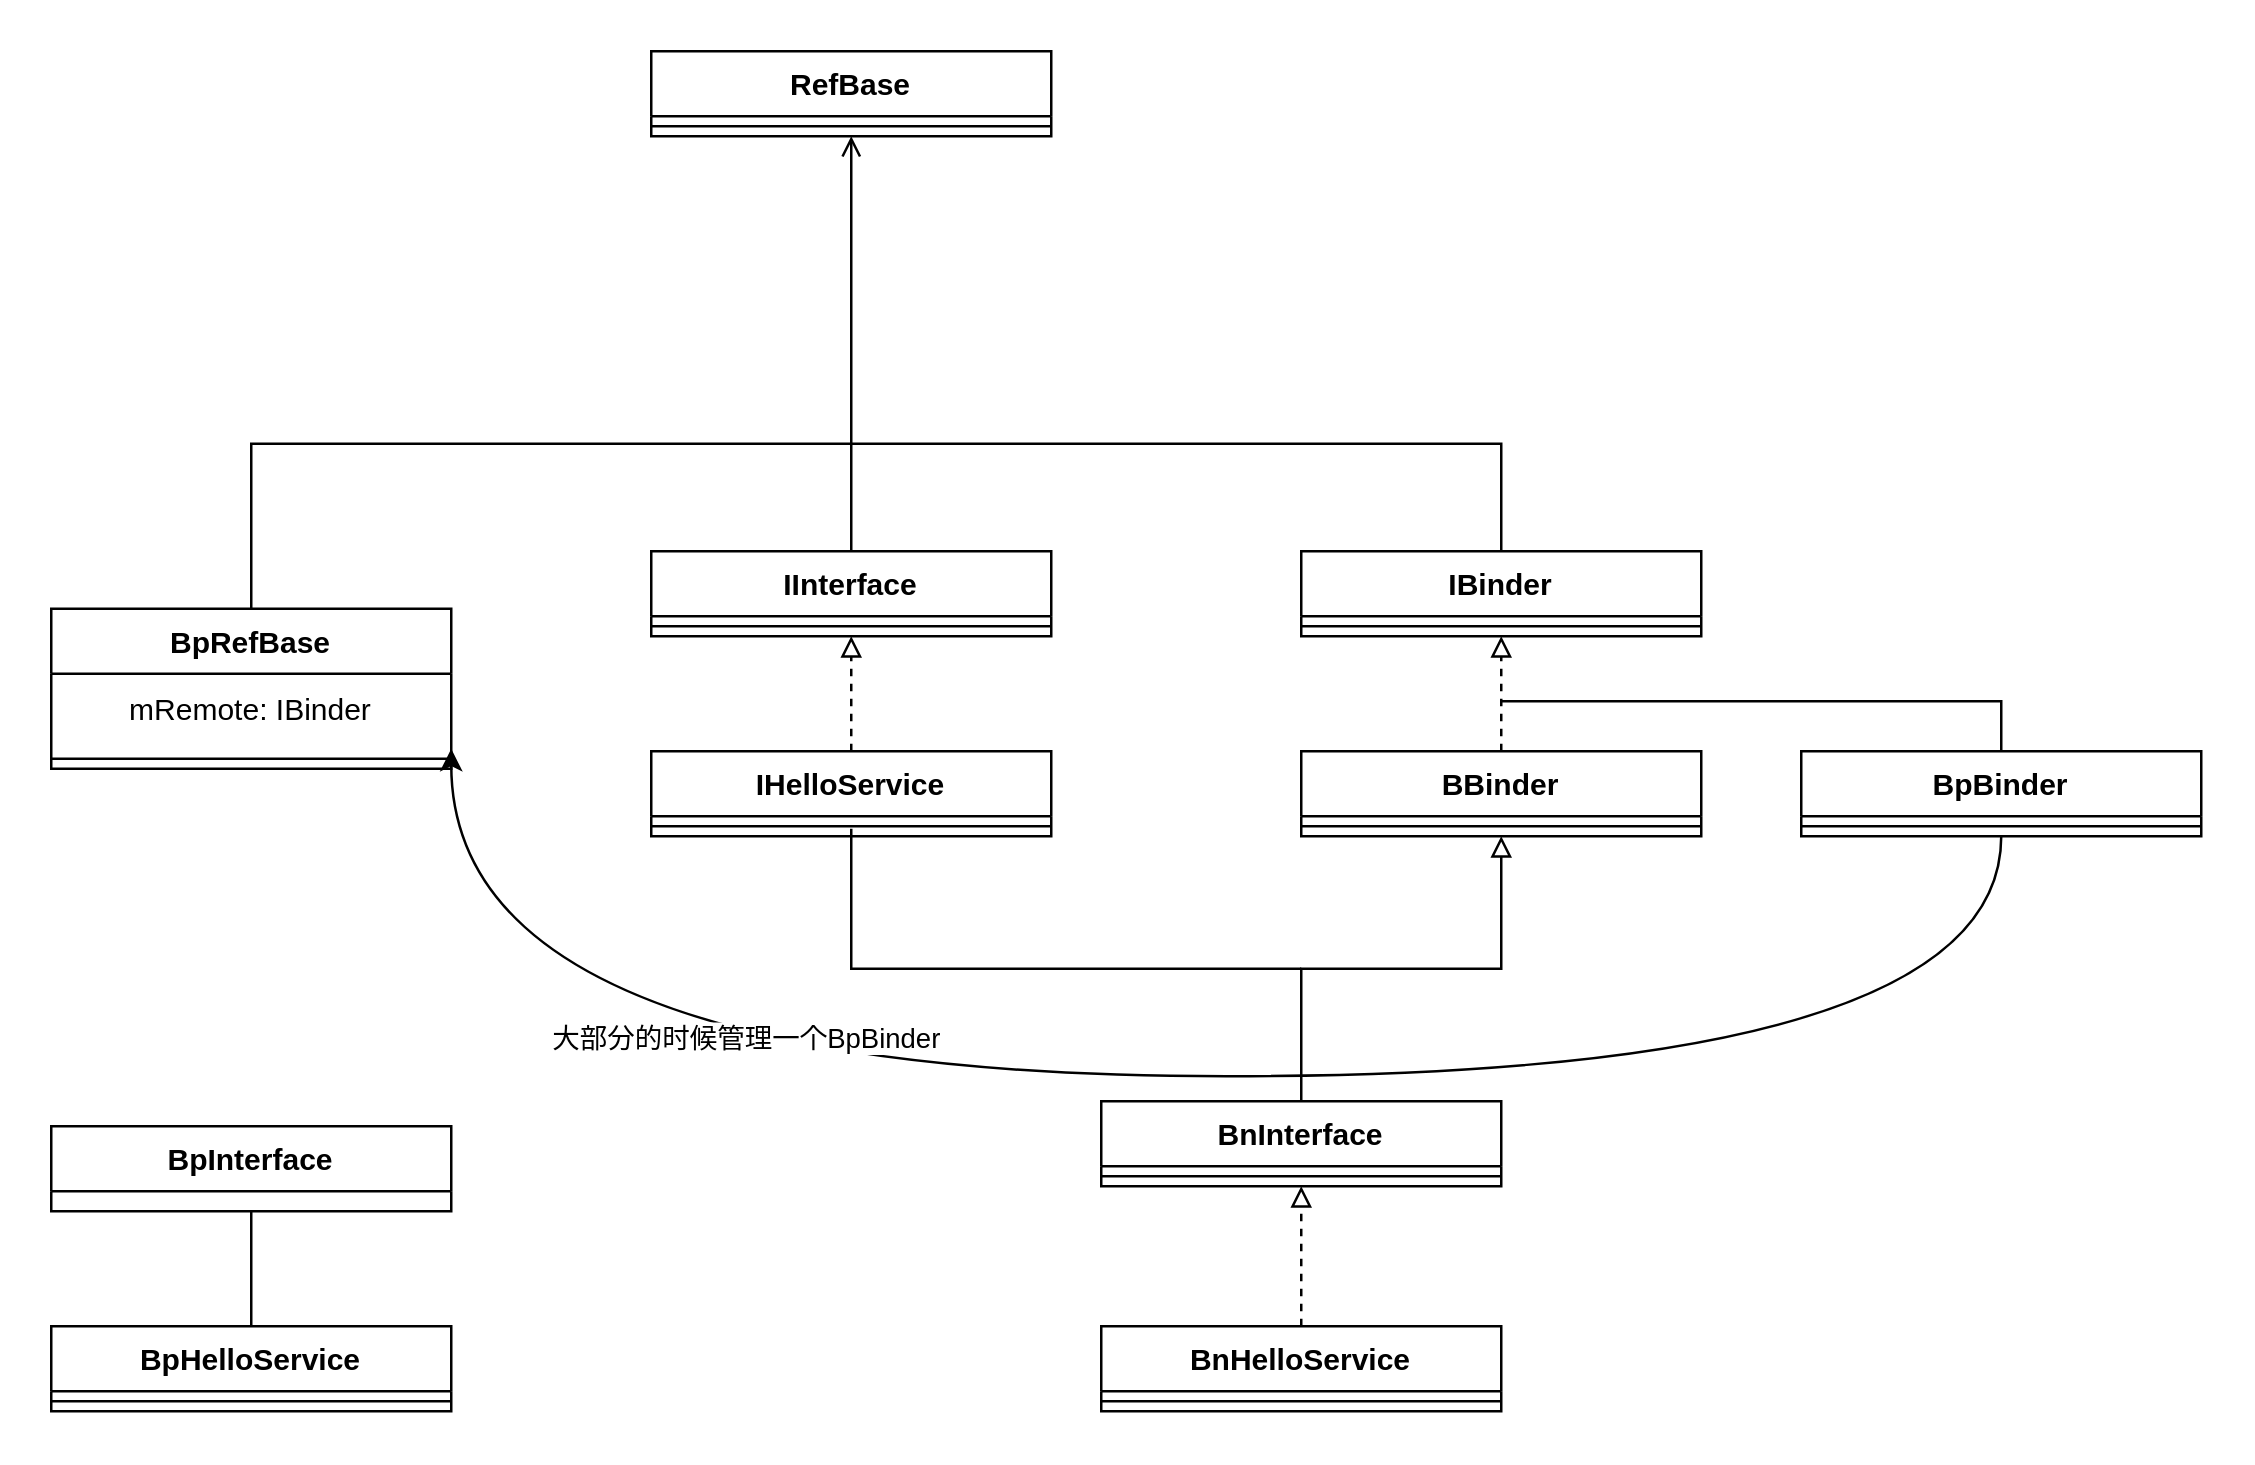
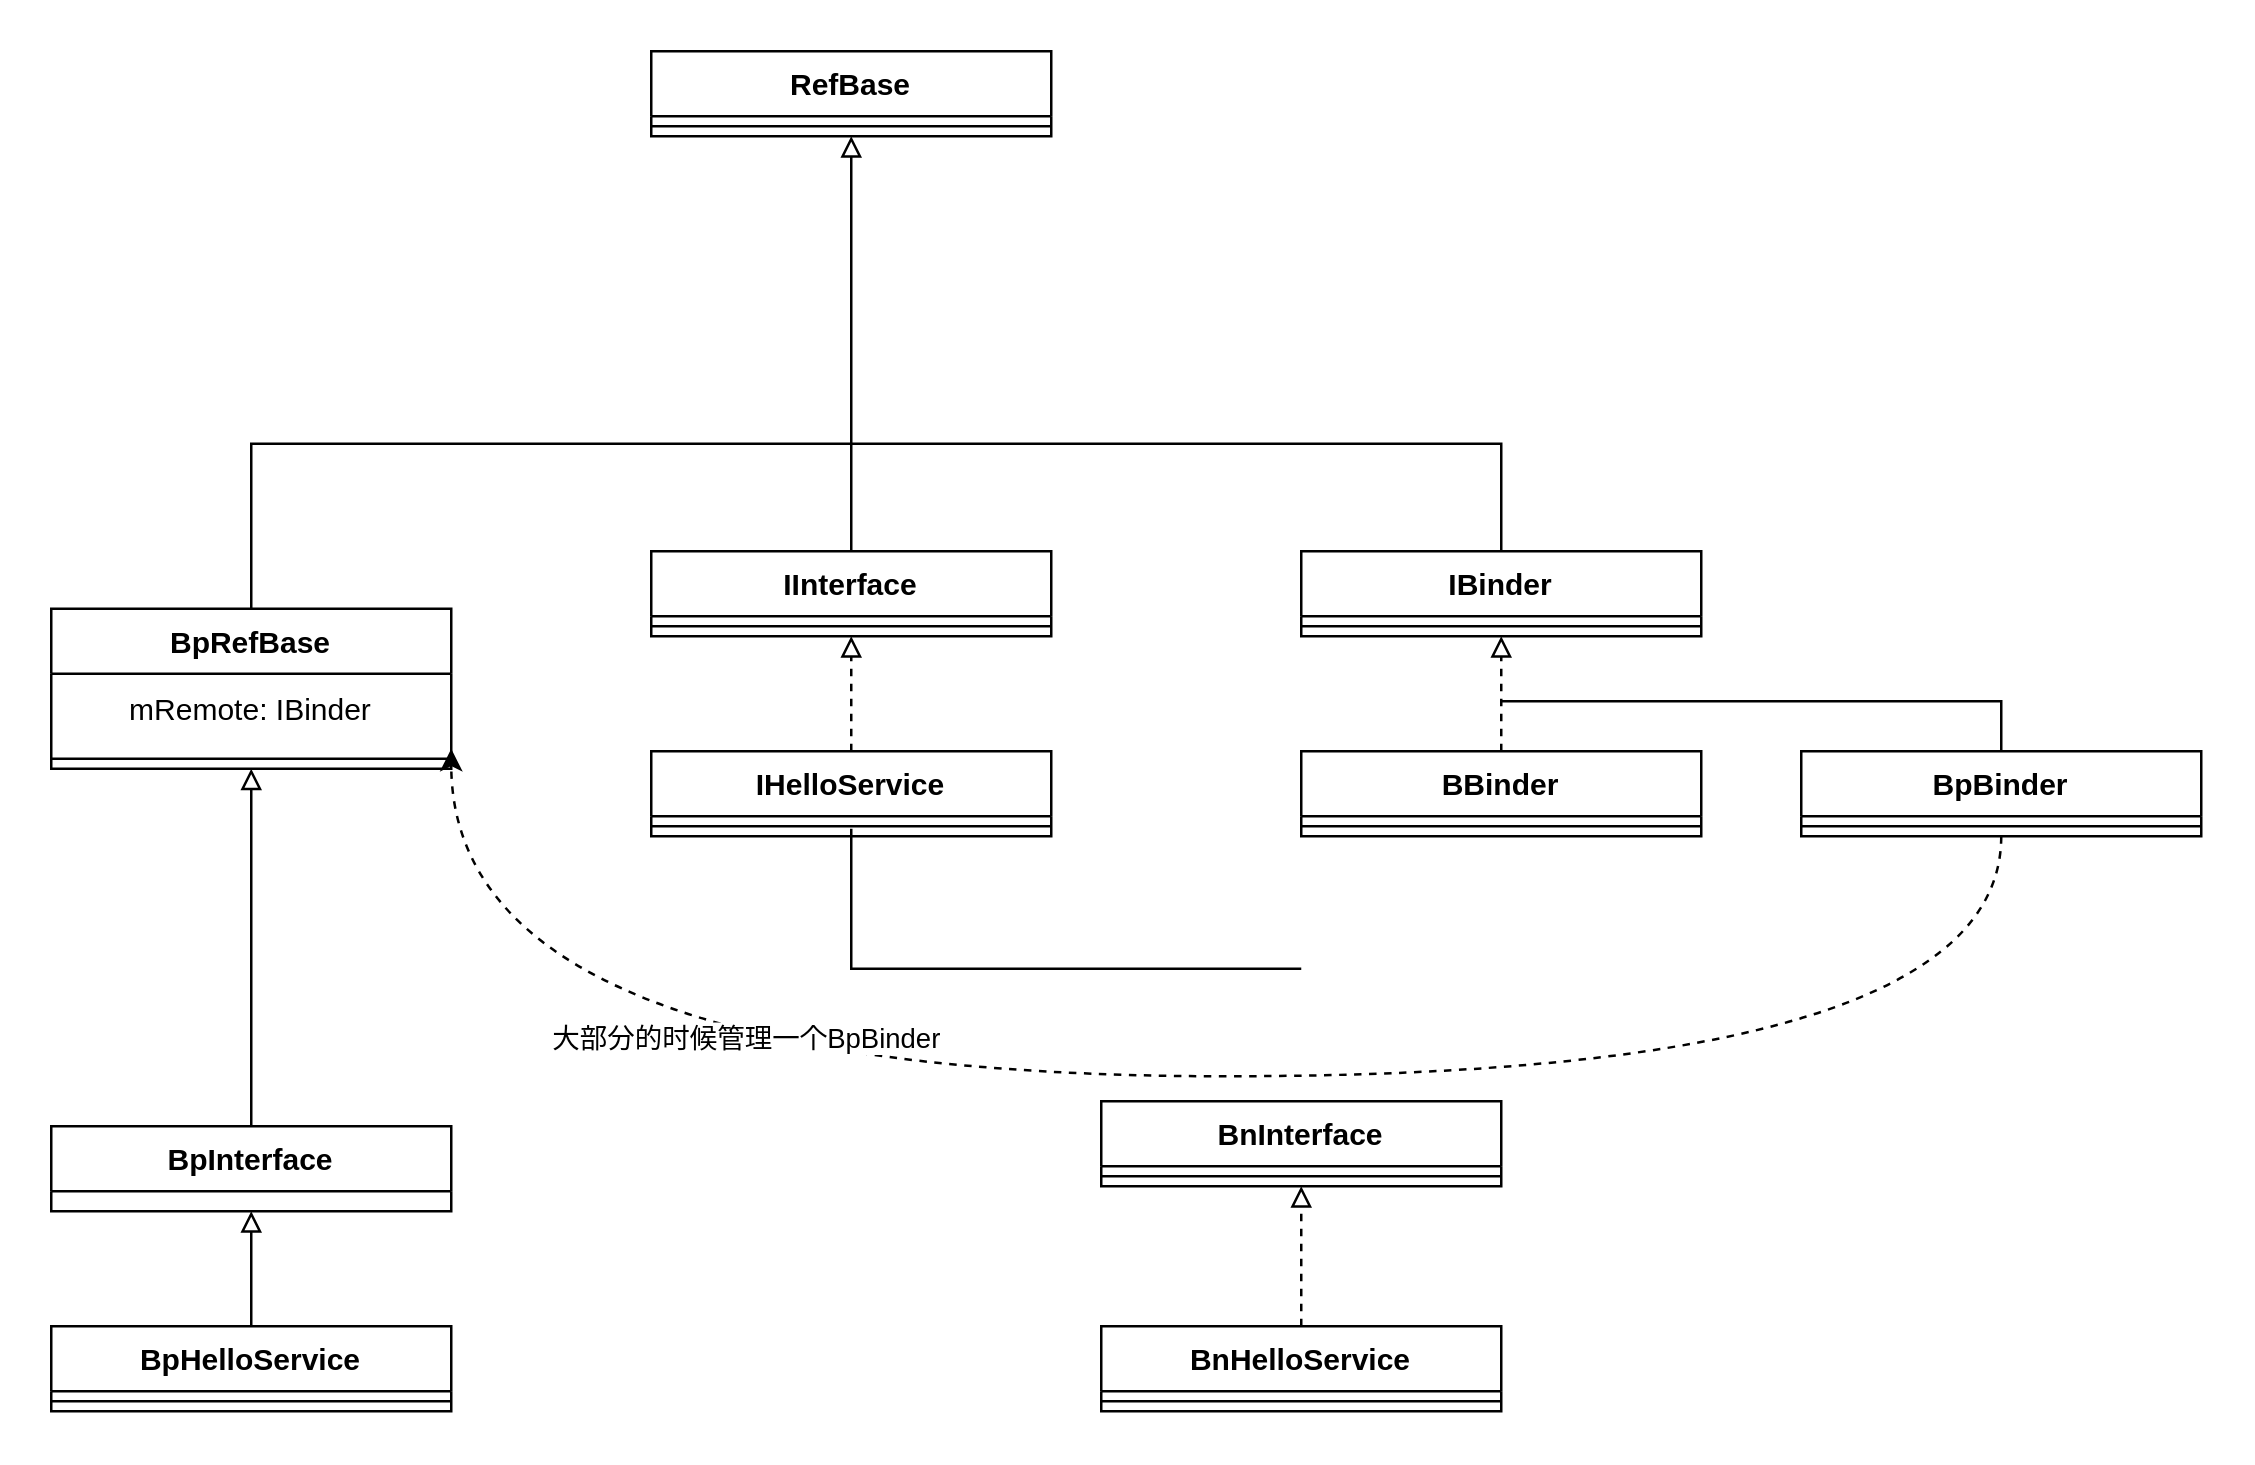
(851, 151) -> (851, 158)
none -> (251, 958)
(1406, 969) -> none
(1695, 1042) -> (1695, 1042)
(251, 1225) -> (251, 1233)
